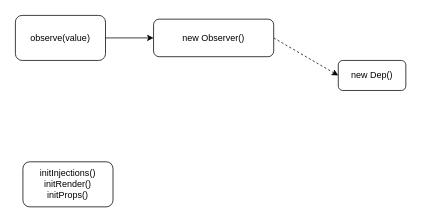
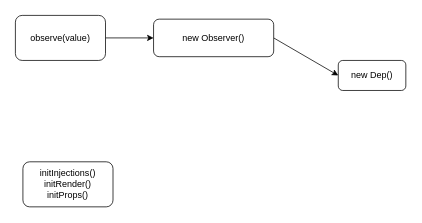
(303, 55) -> (303, 55)
